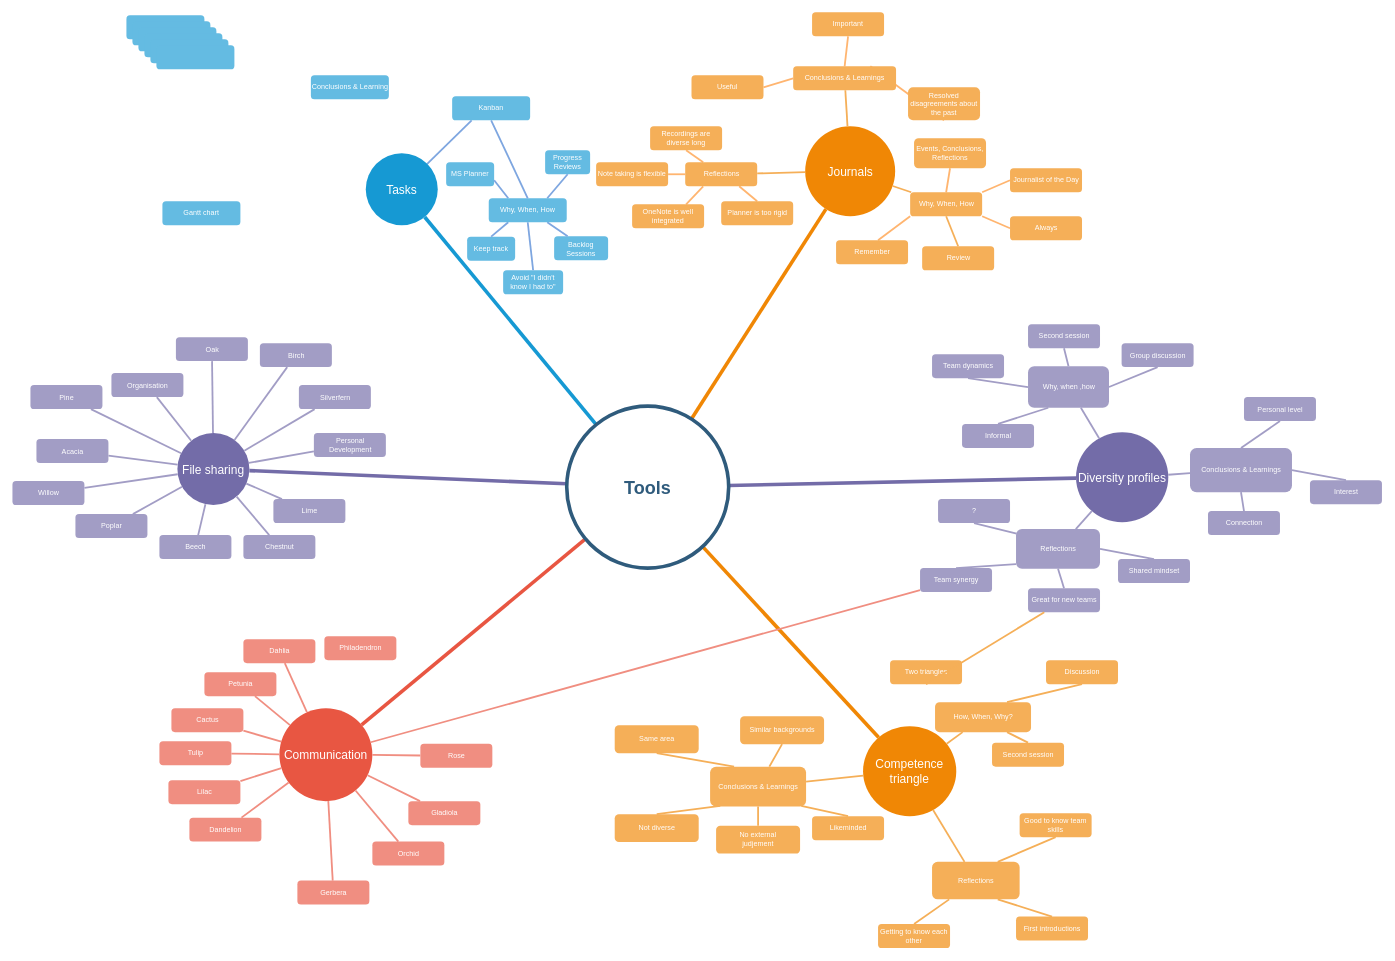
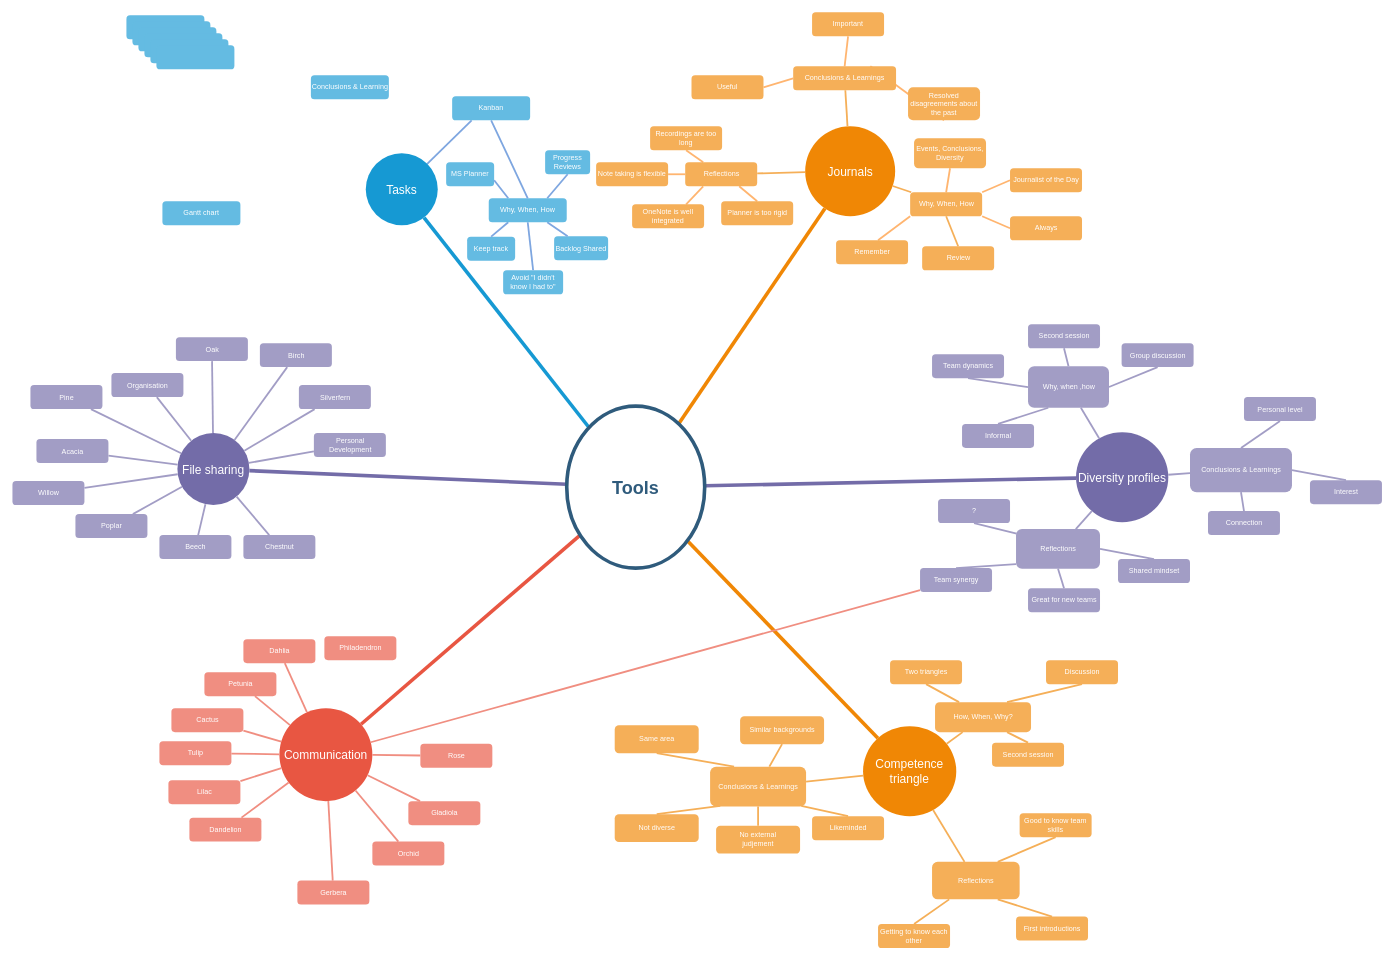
(686, 138) -> (686, 138)
(950, 153) -> (950, 153)
(581, 249) -> (581, 249)
(648, 487) -> (636, 487)
(264, 491) -> none
(309, 511) -> none
(1002, 638) -> (942, 693)
